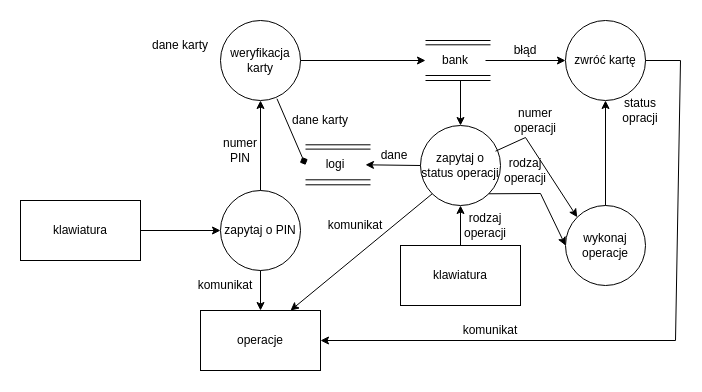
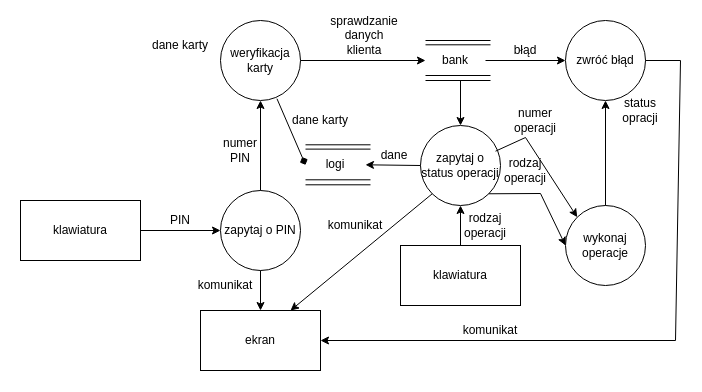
none -> (365, 36)
(606, 61) -> (606, 61)
none -> (181, 221)
(261, 341) -> (261, 341)
